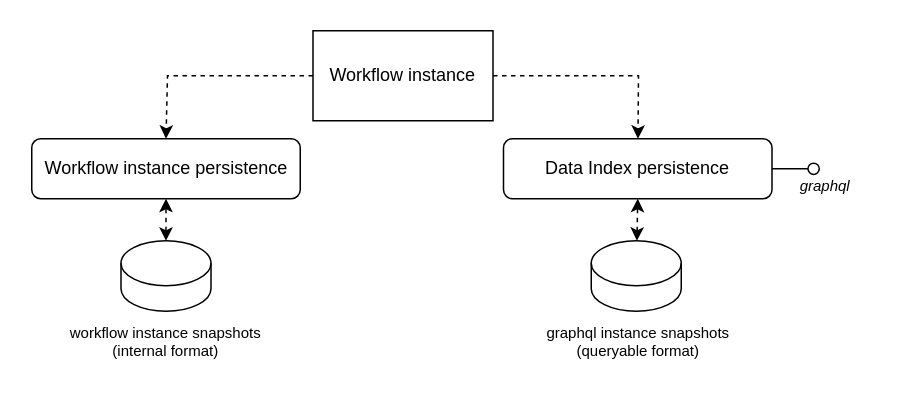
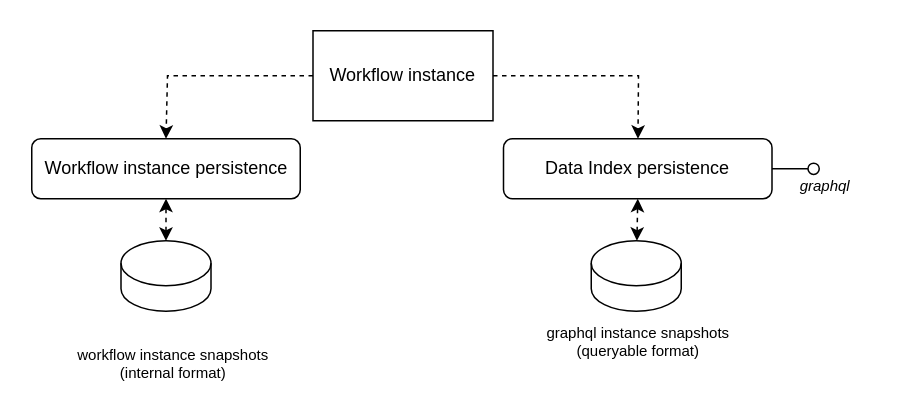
(166, 341) -> (173, 364)
